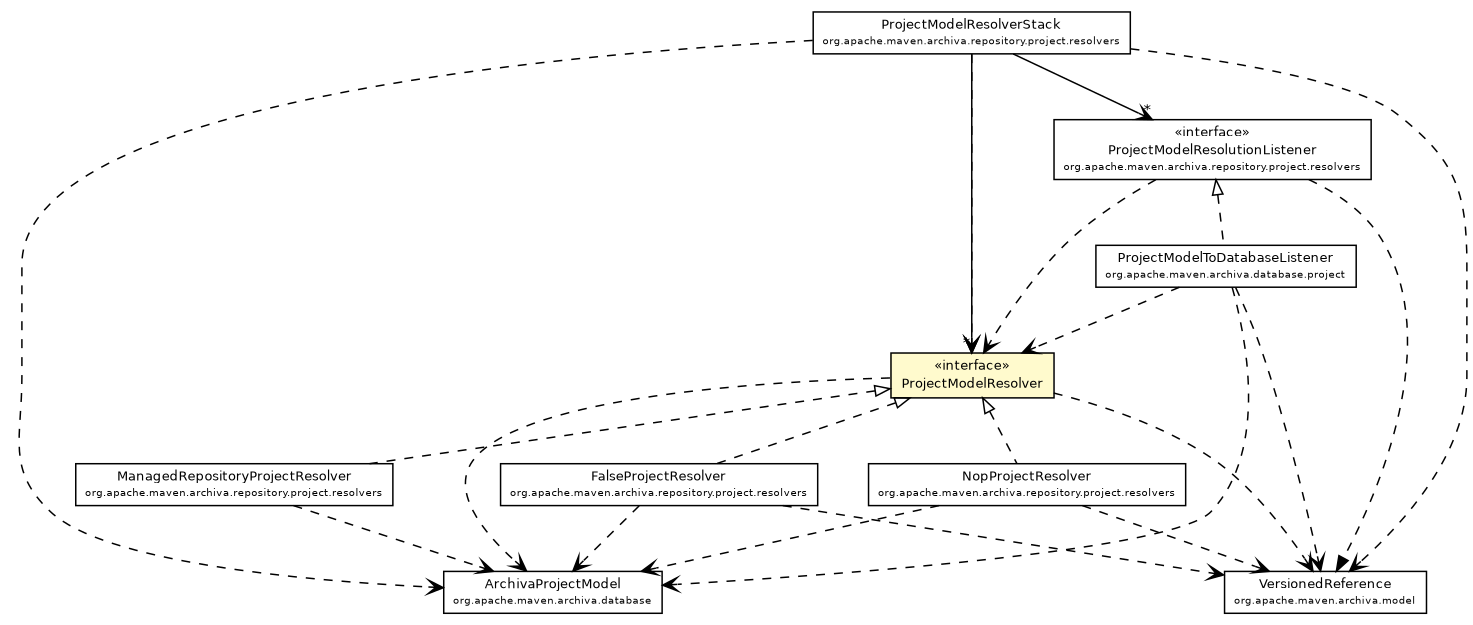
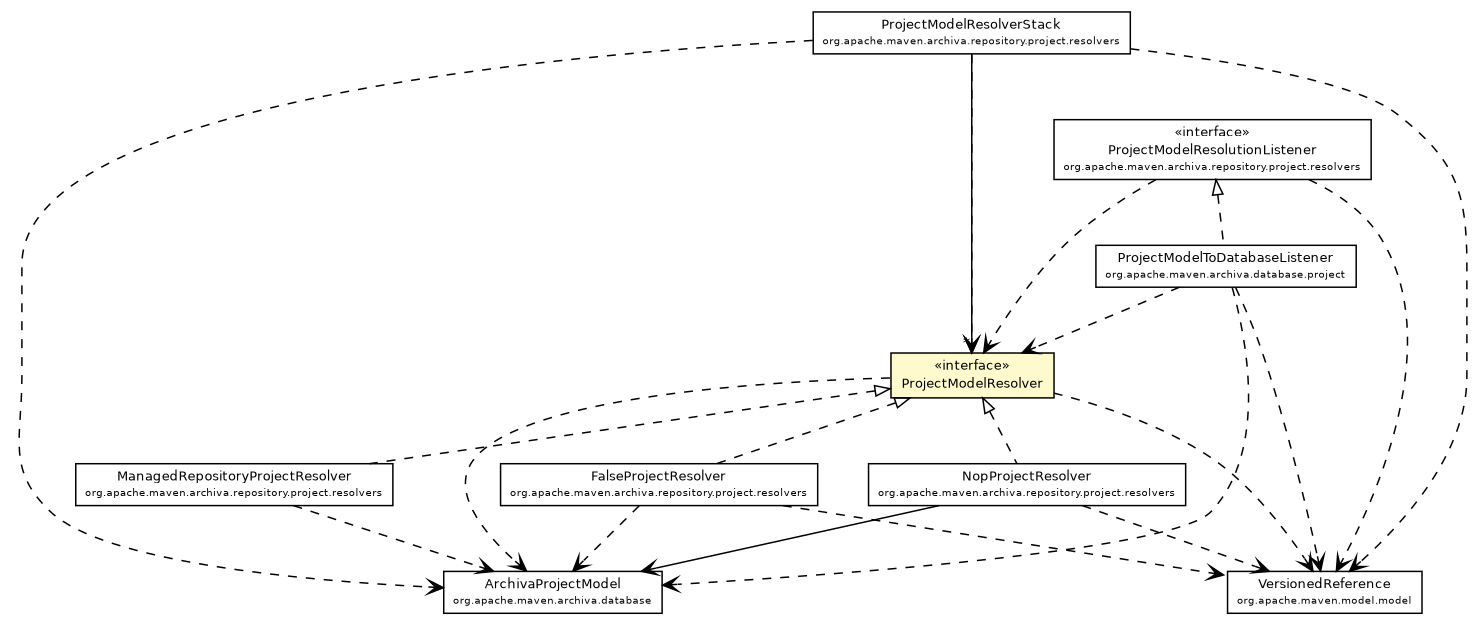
(1076, 84) -> none
(1406, 354) -> (1406, 354)
(798, 537) -> (798, 537)
(1326, 601) -> (1325, 601)
